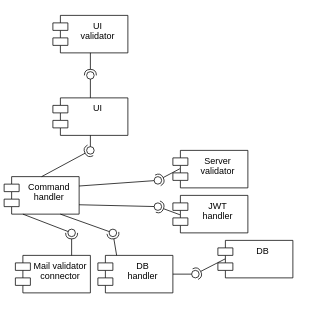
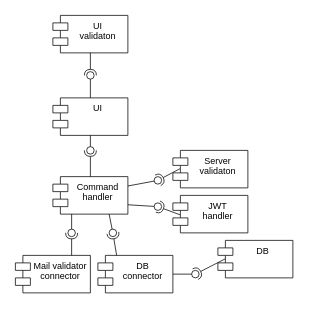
(98, 31) -> (98, 31)
(218, 166) -> (218, 166)
(42, 195) -> (90, 195)
(143, 271) -> (143, 271)
